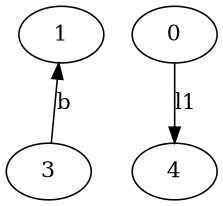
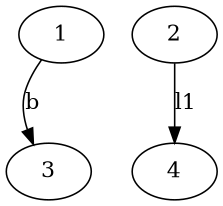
(175, 35) -> (175, 35)
(54, 111) -> (25, 93)
